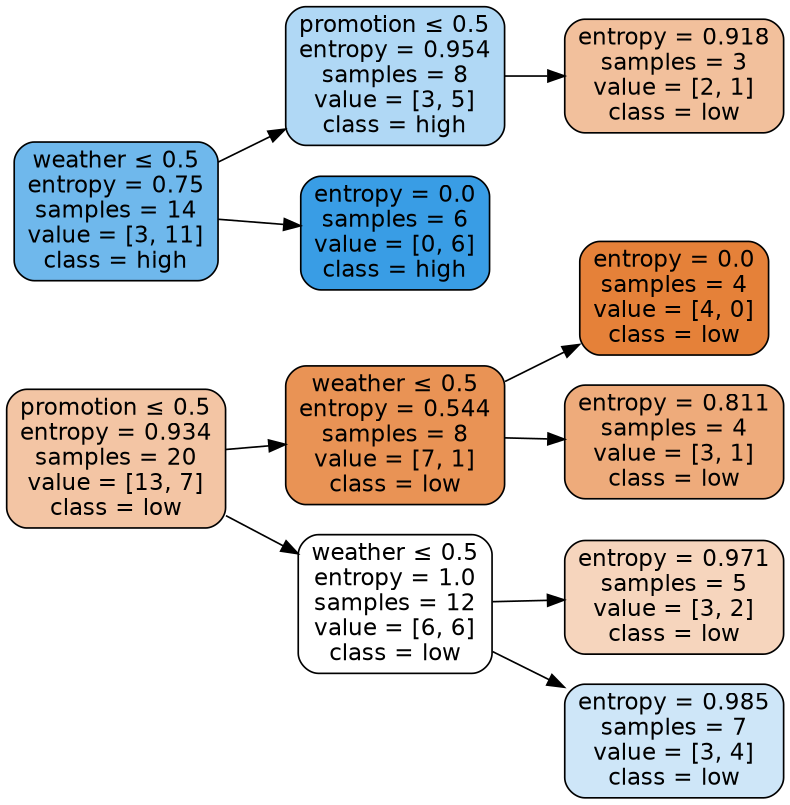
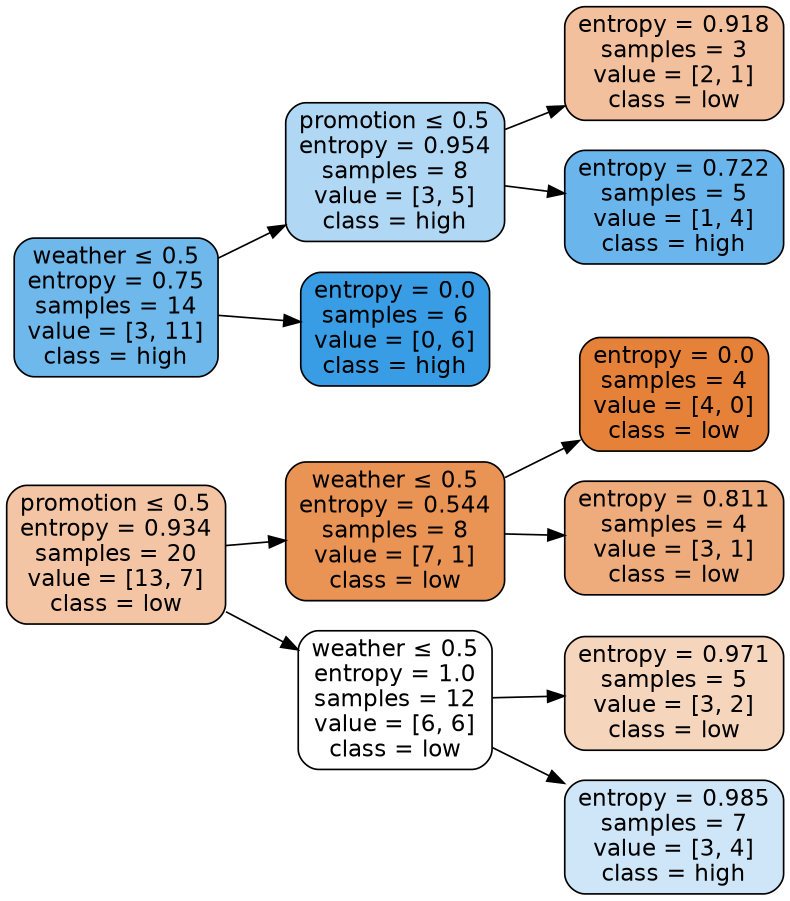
none -> (674, 207)
(674, 778) -> (674, 874)
